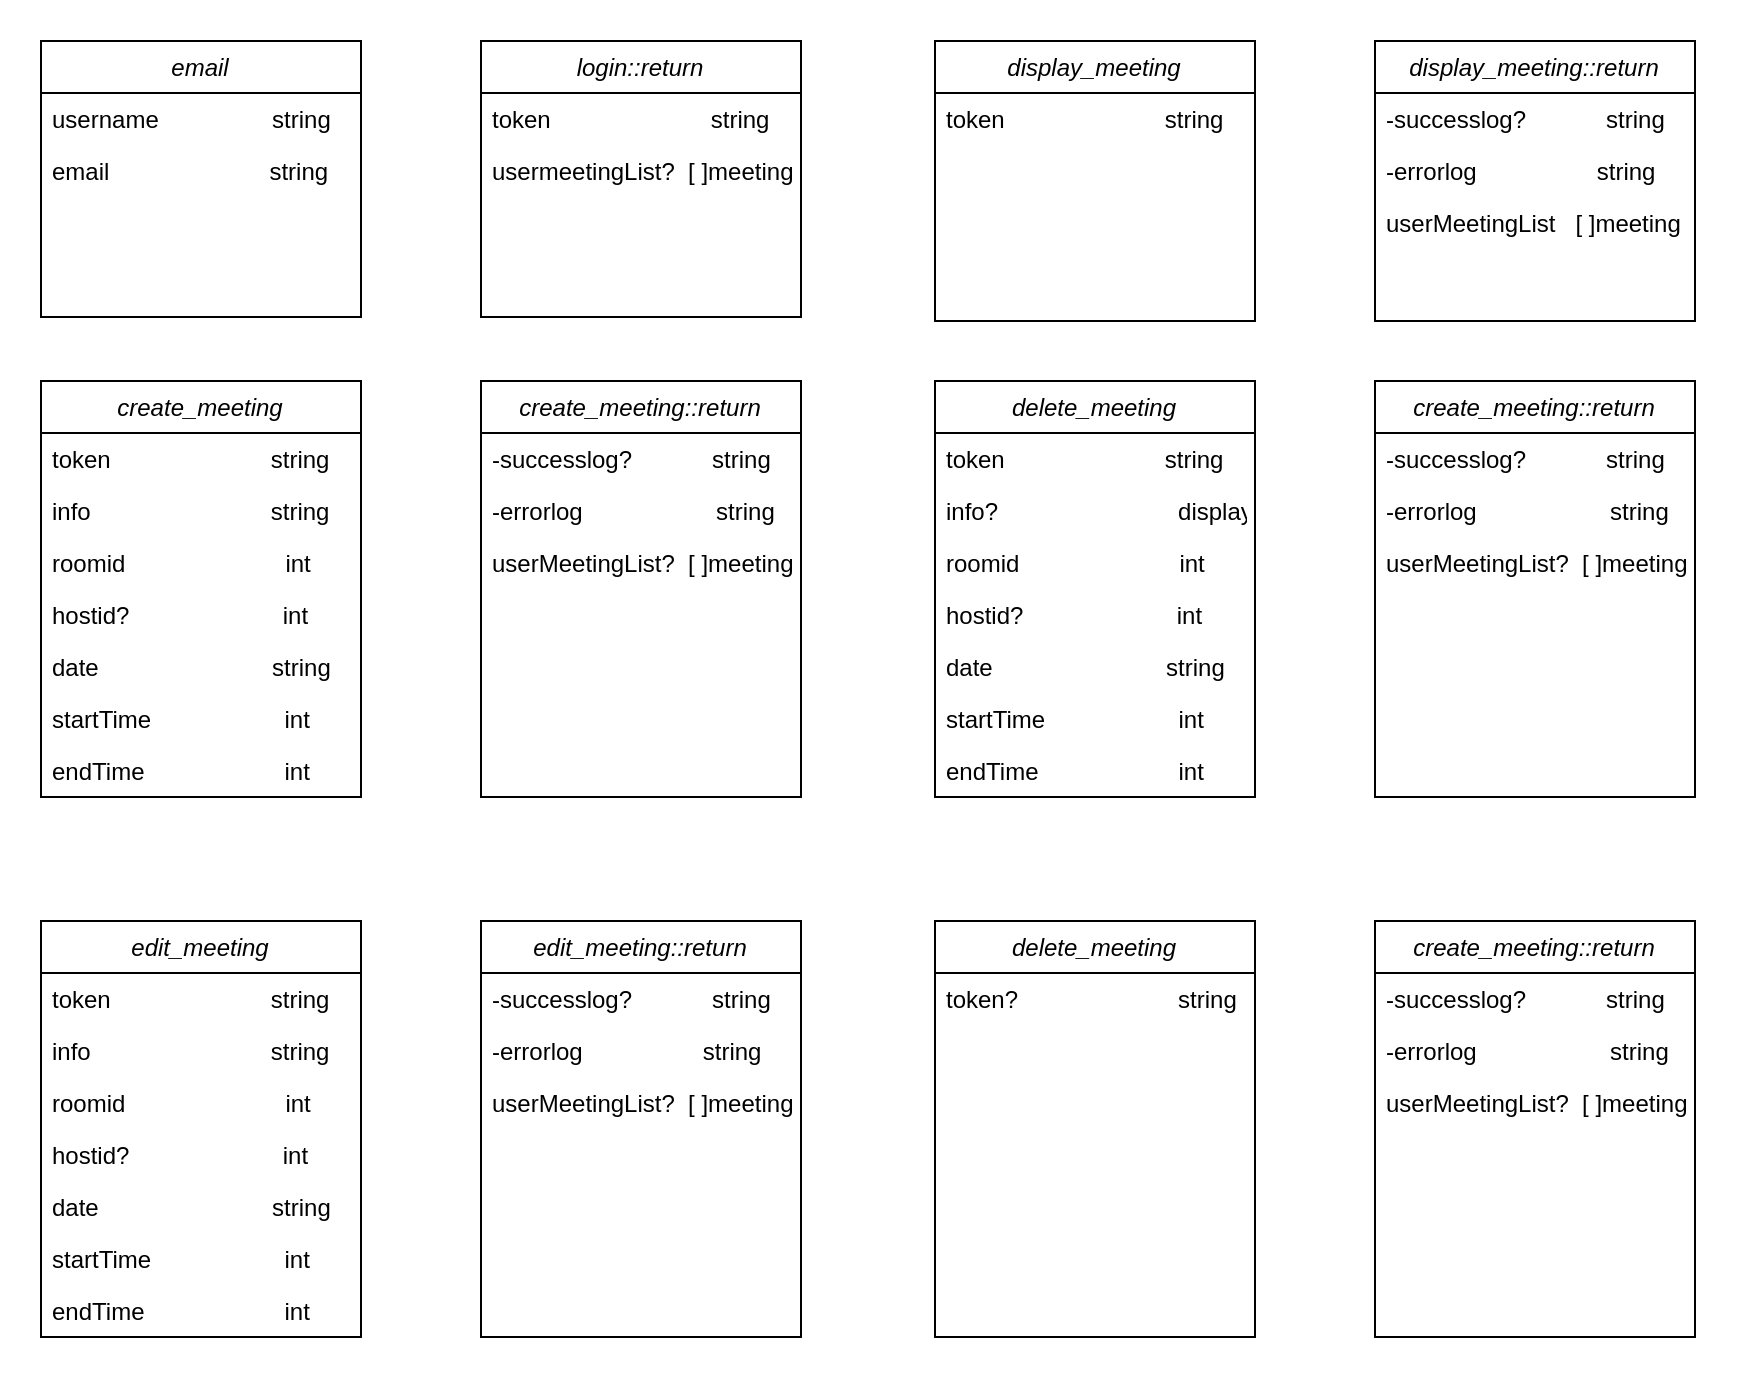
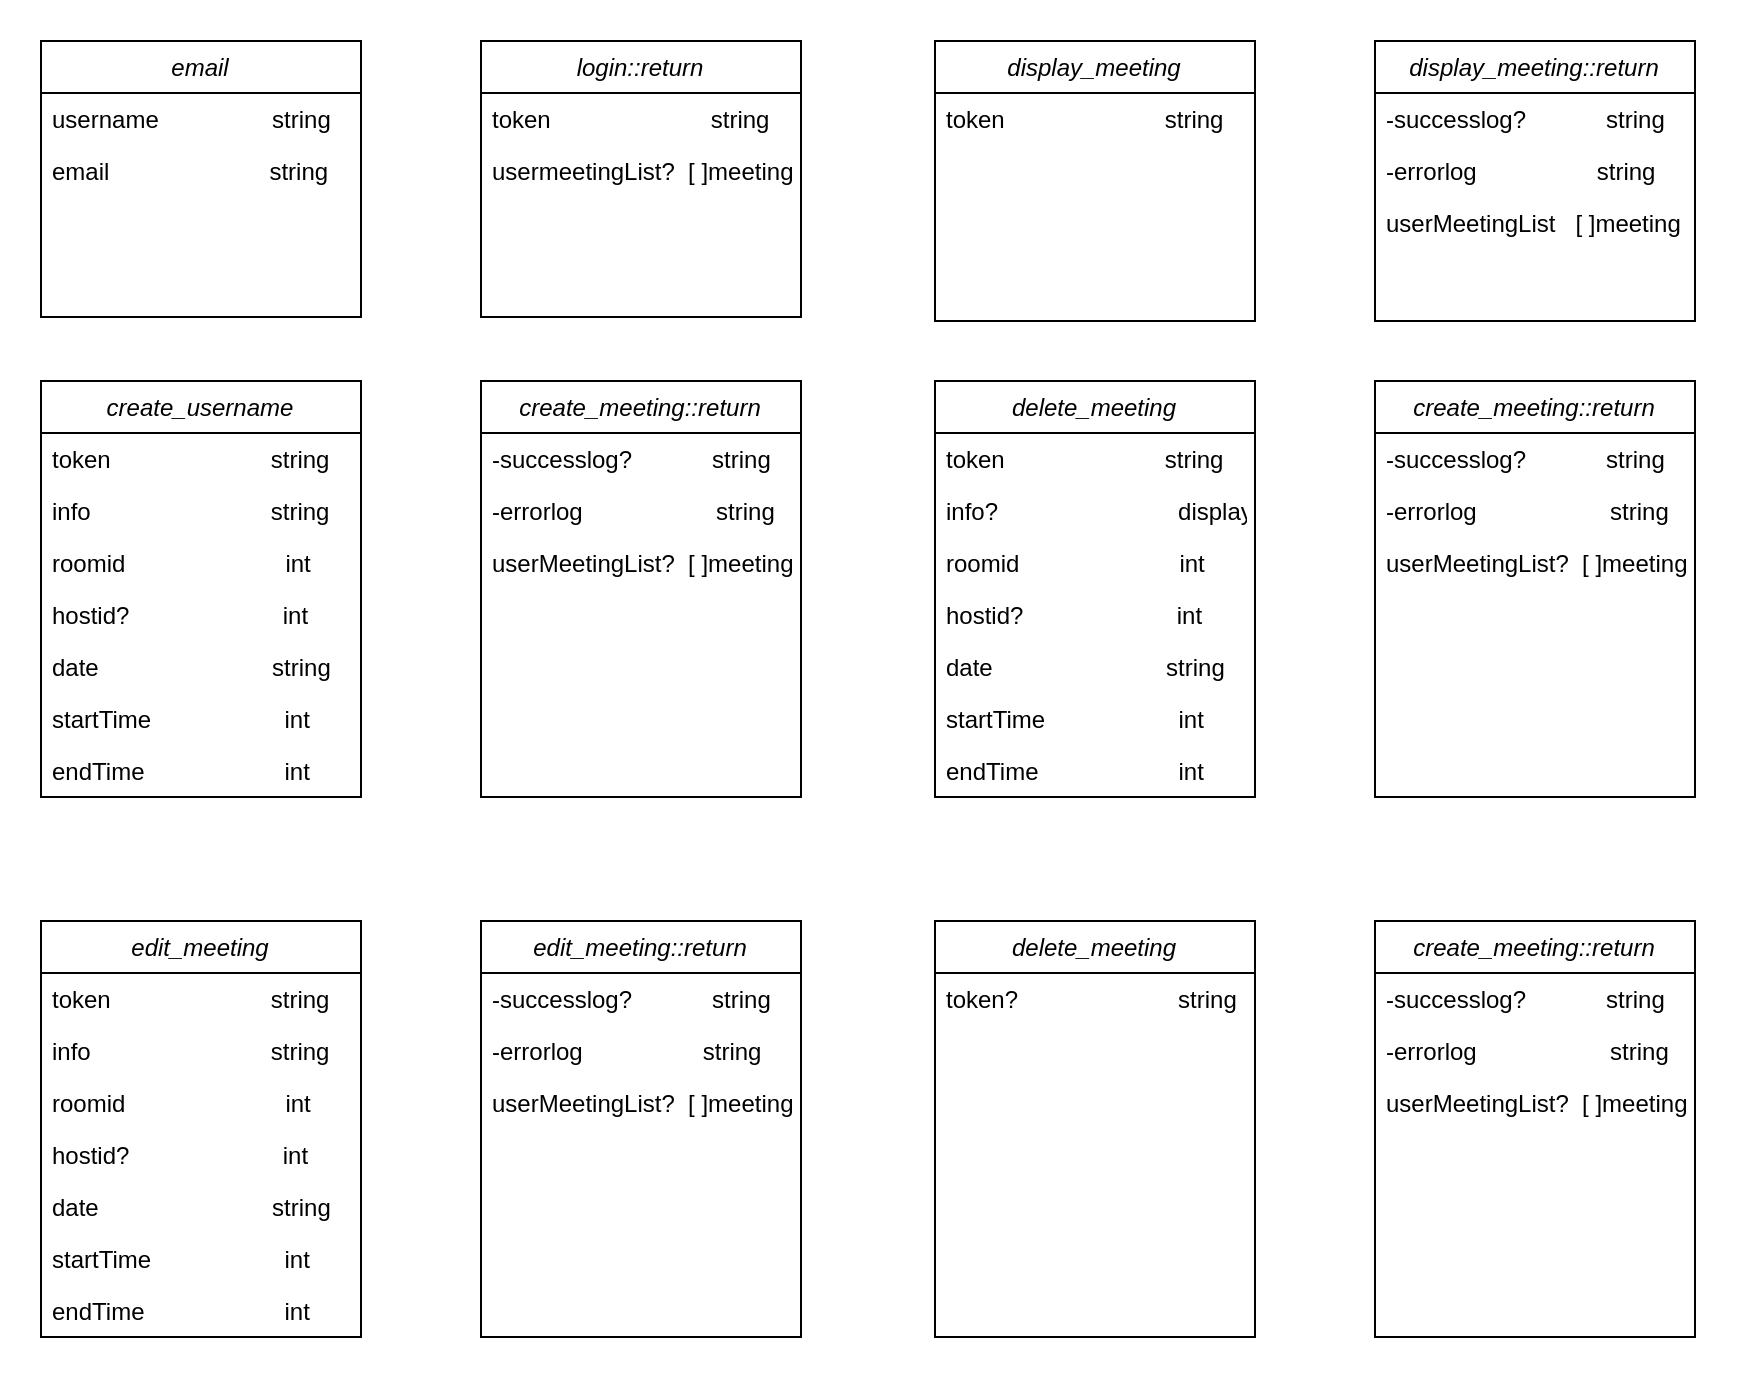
(200, 408) -> (200, 408)
